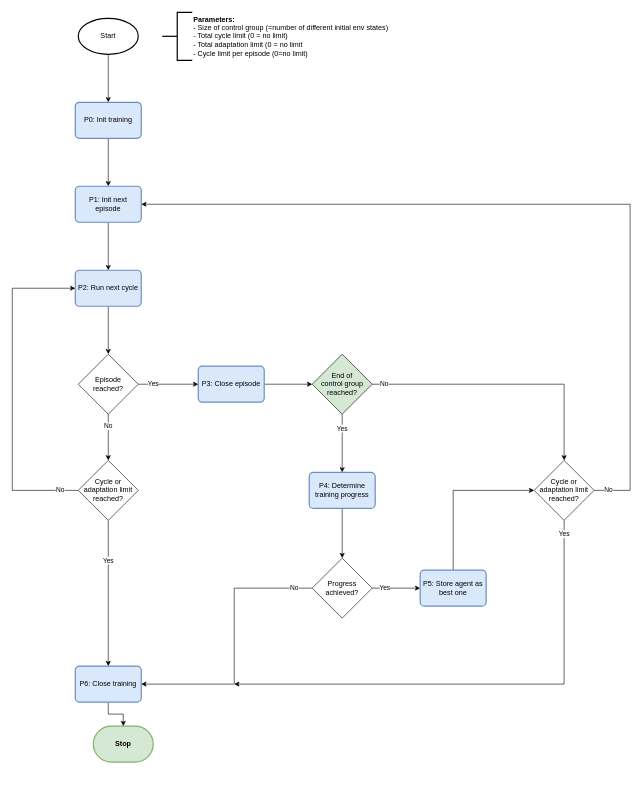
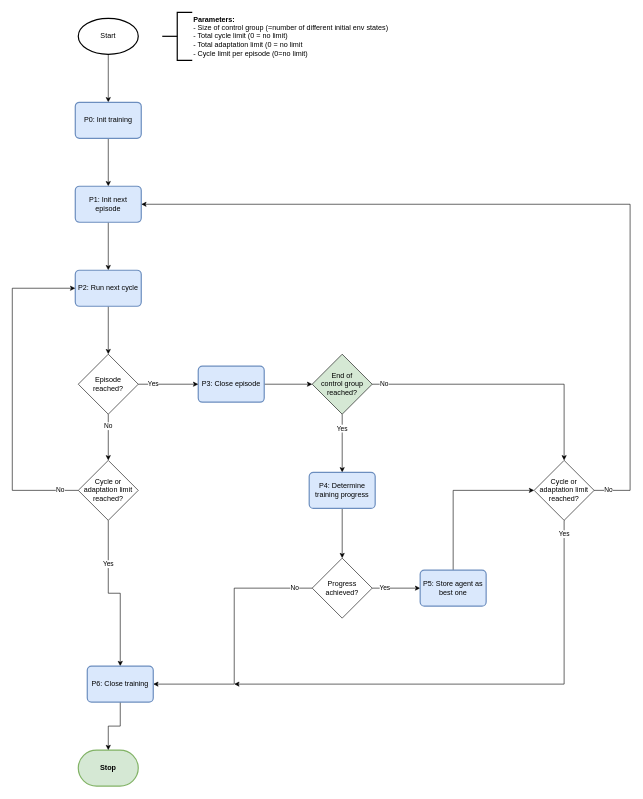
(108, 684) -> (120, 684)
(123, 744) -> (108, 768)
